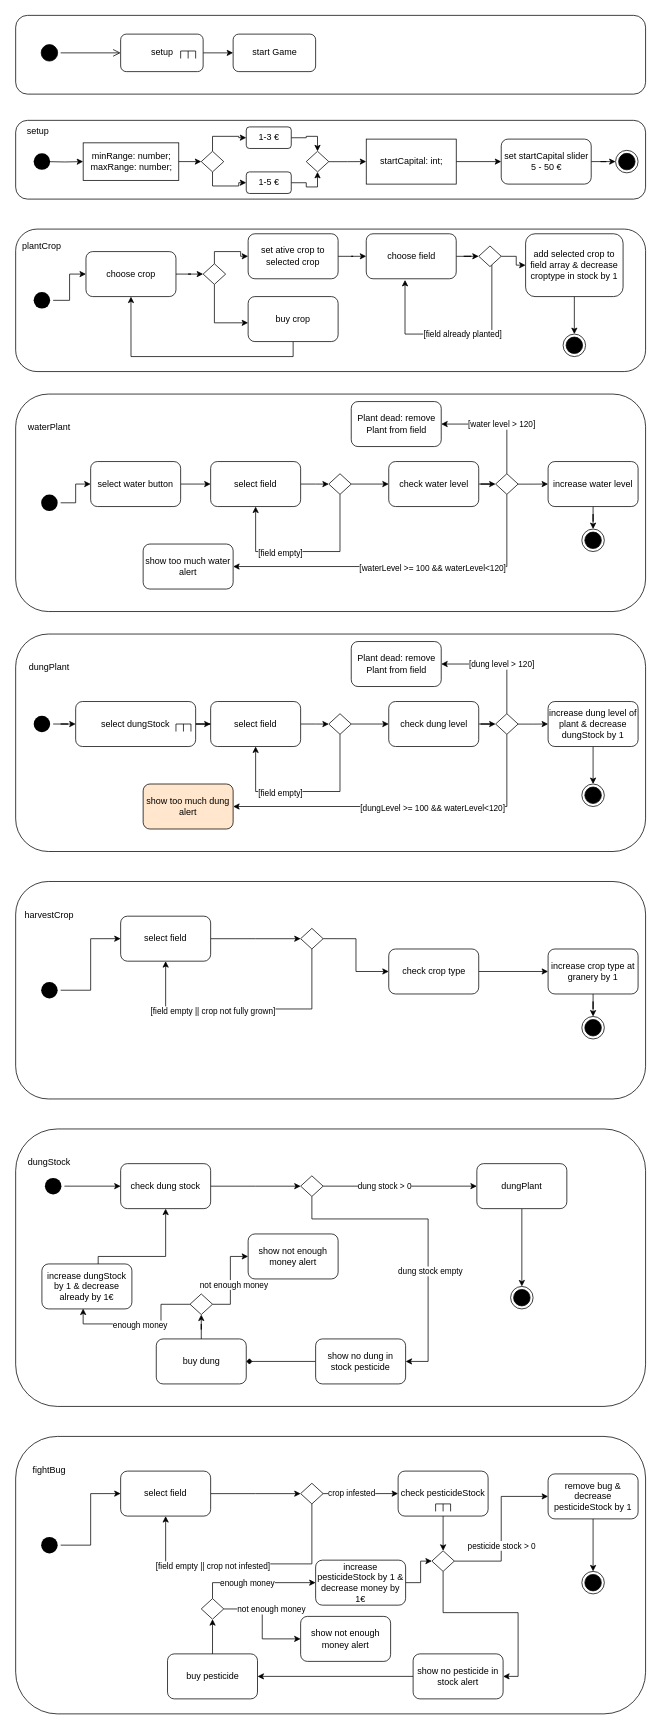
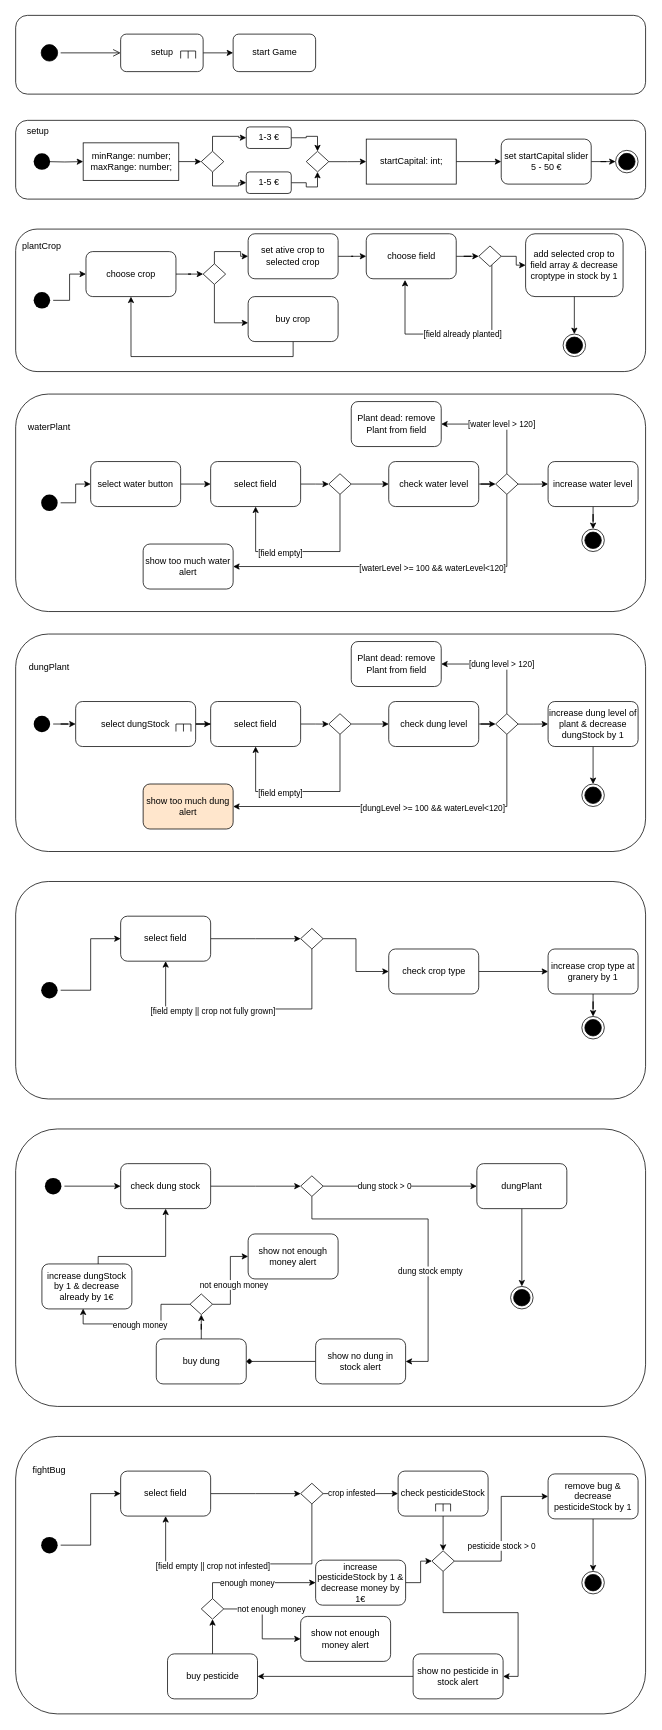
(49, 915) -> none
(49, 1163) -> none
(360, 1362) -> (360, 1362)
